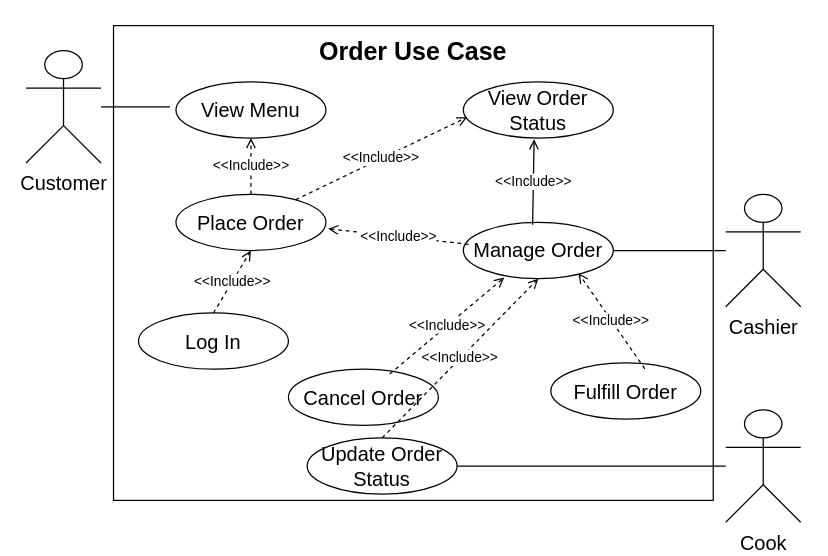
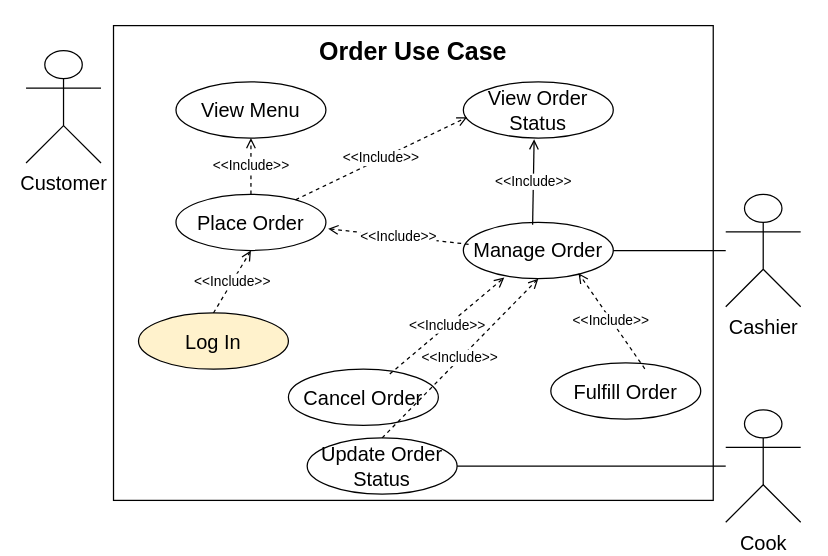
(135, 107) -> none
(213, 341) -> (213, 341)
